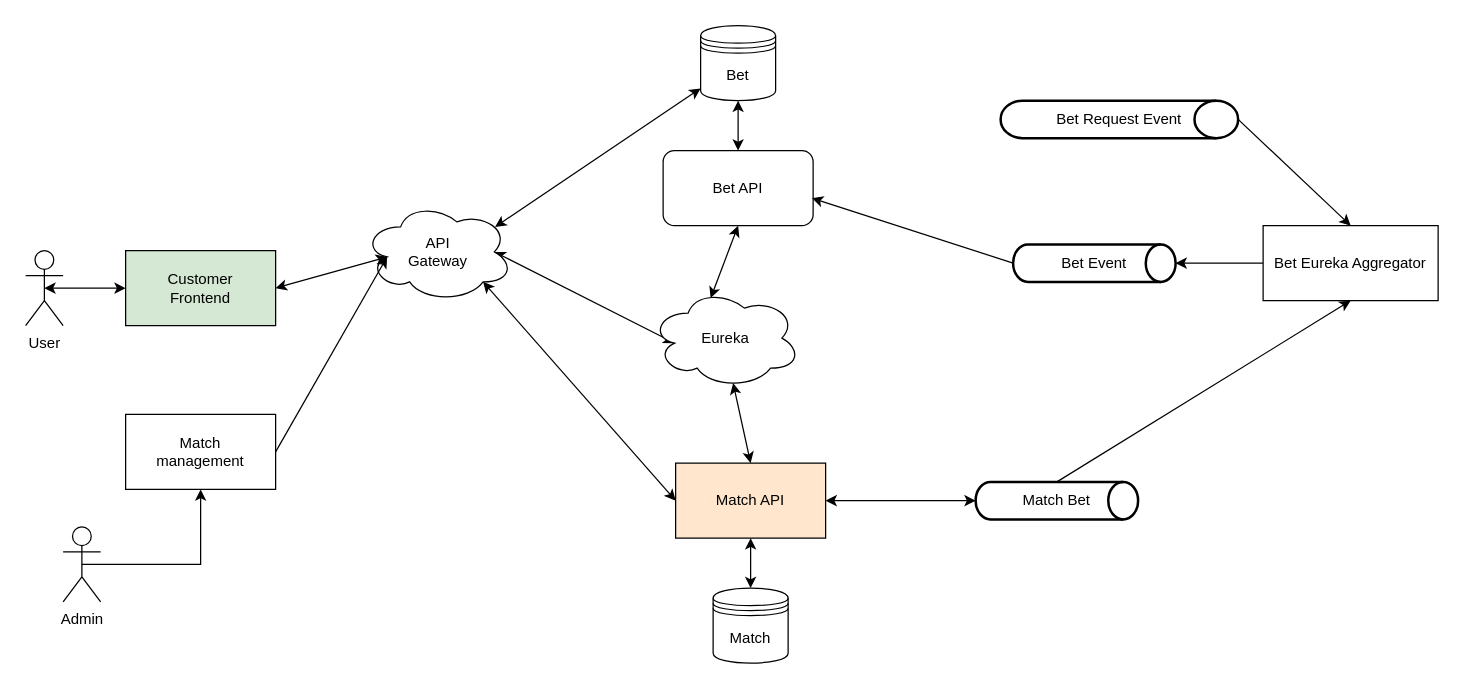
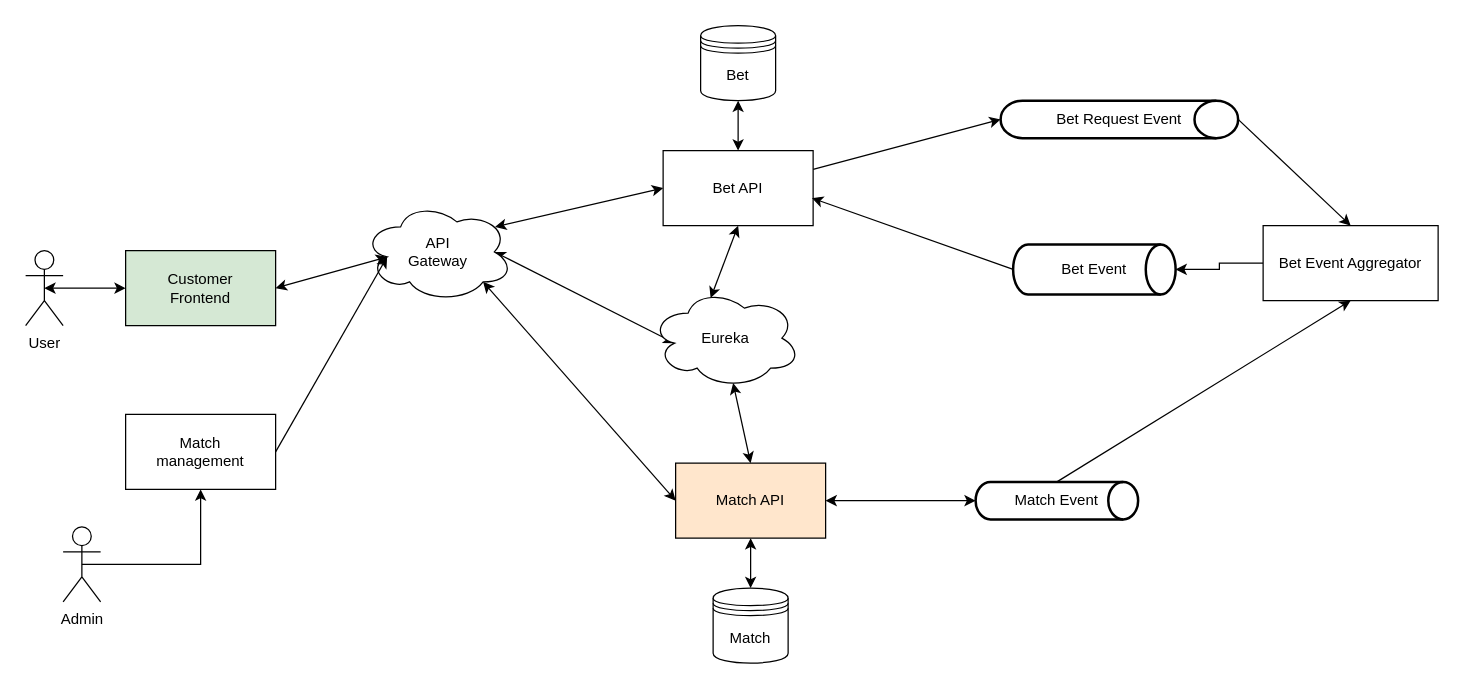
none -> (903, 145)
(597, 158) -> (579, 208)
(738, 188) -> (738, 188)
(1094, 263) -> (1094, 269)
(1351, 263) -> (1351, 263)
(1057, 501) -> (1057, 501)
